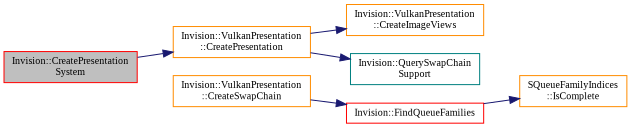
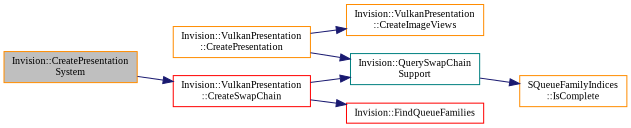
(150, 55) -> (150, 78)
(71, 67) -> (71, 67)
none -> (325, 81)
(242, 91) -> (242, 91)
(497, 102) -> (495, 80)
